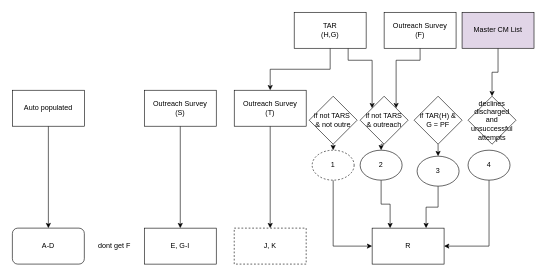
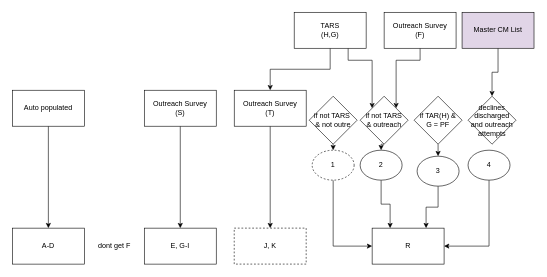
(330, 30) -> (330, 30)
(492, 120) -> (492, 120)
(48, 246) -> (48, 246)
